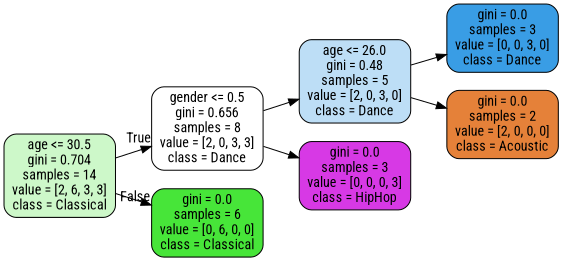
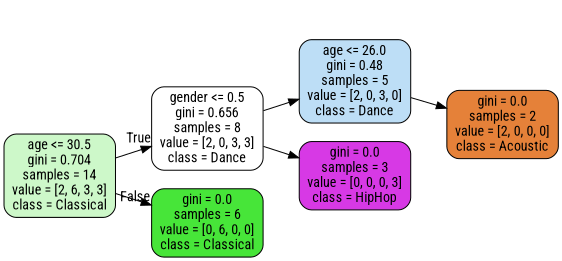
(503, 38) -> none
